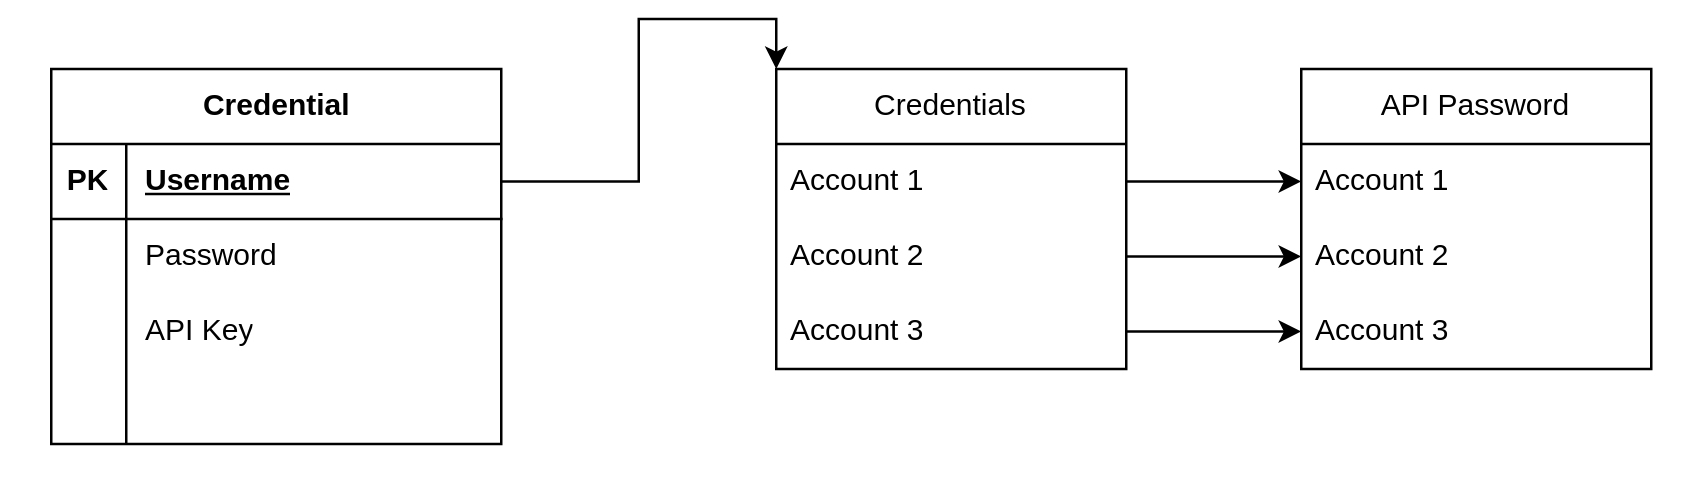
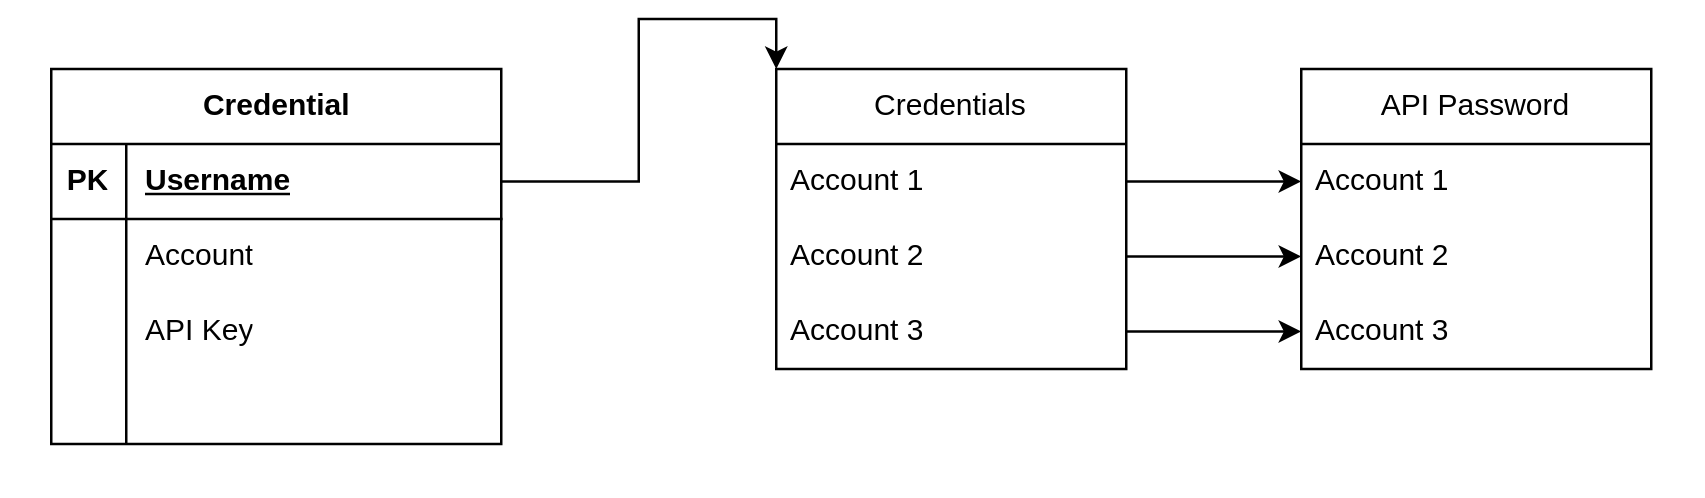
(213, 256) -> (205, 256)
